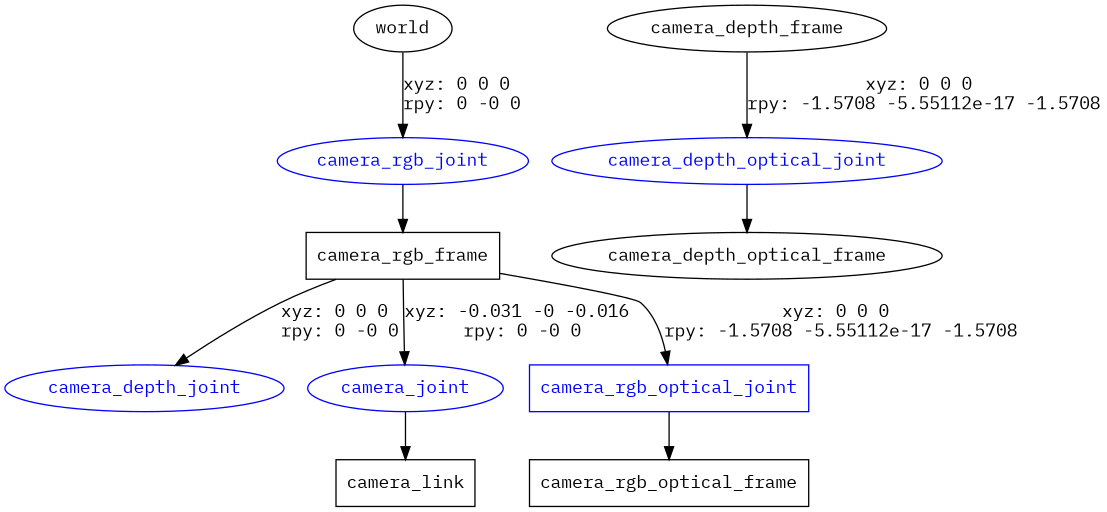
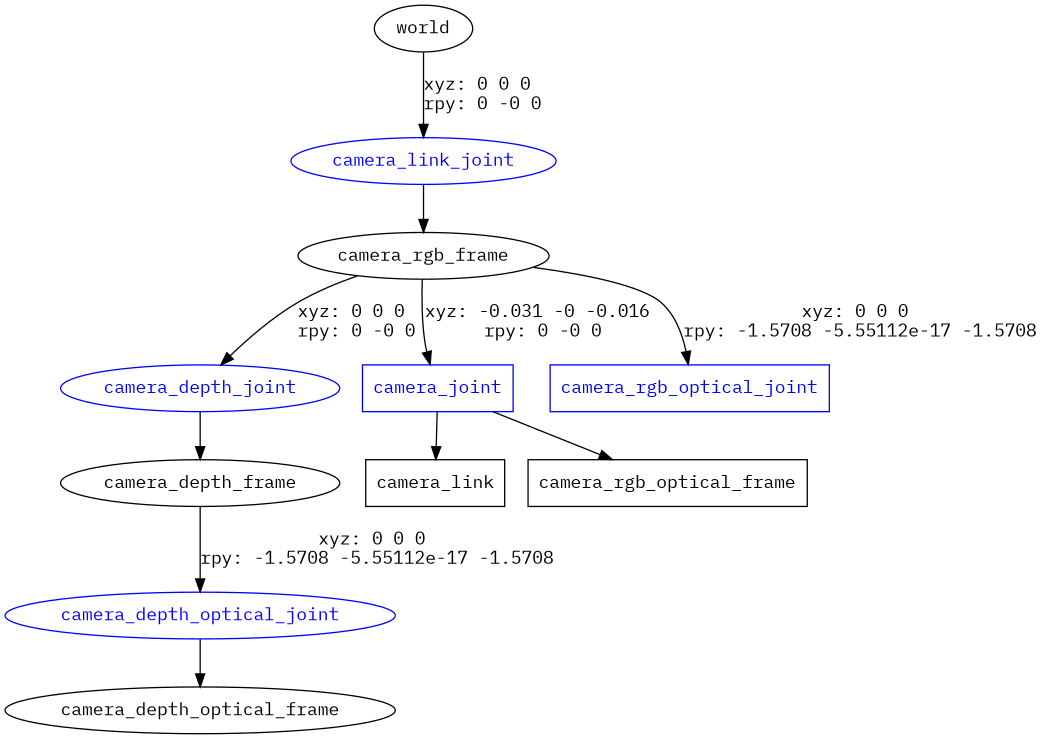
(403, 161) -> (424, 161)
(403, 256) -> (424, 256)
(405, 388) -> (438, 388)
none -> (200, 429)
(669, 429) -> (546, 433)
